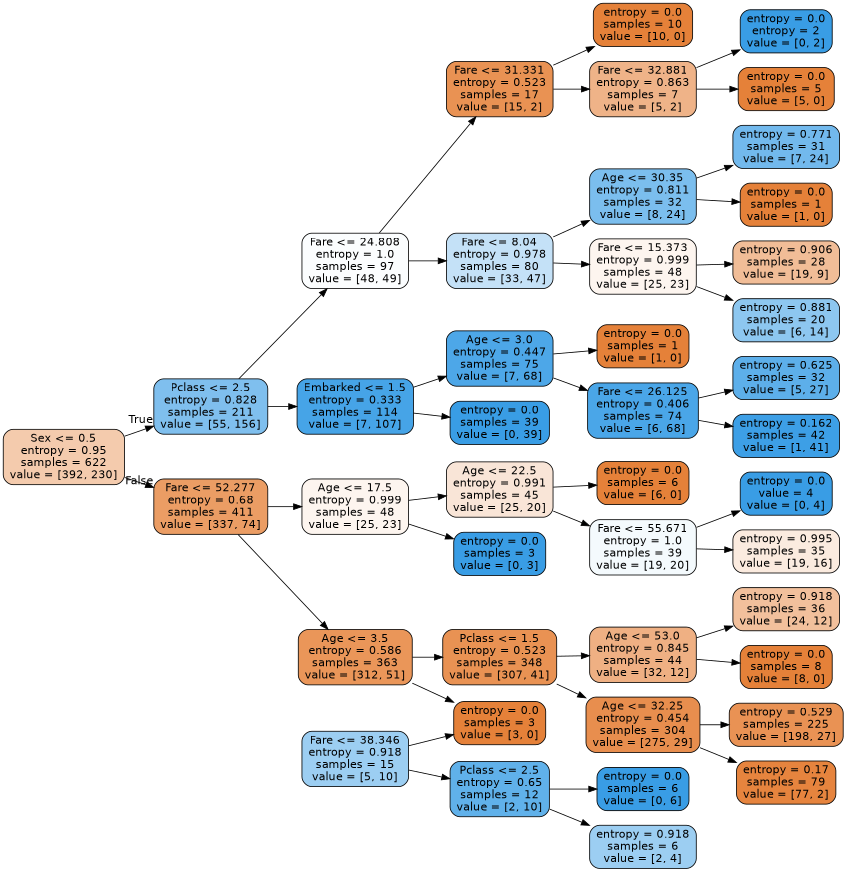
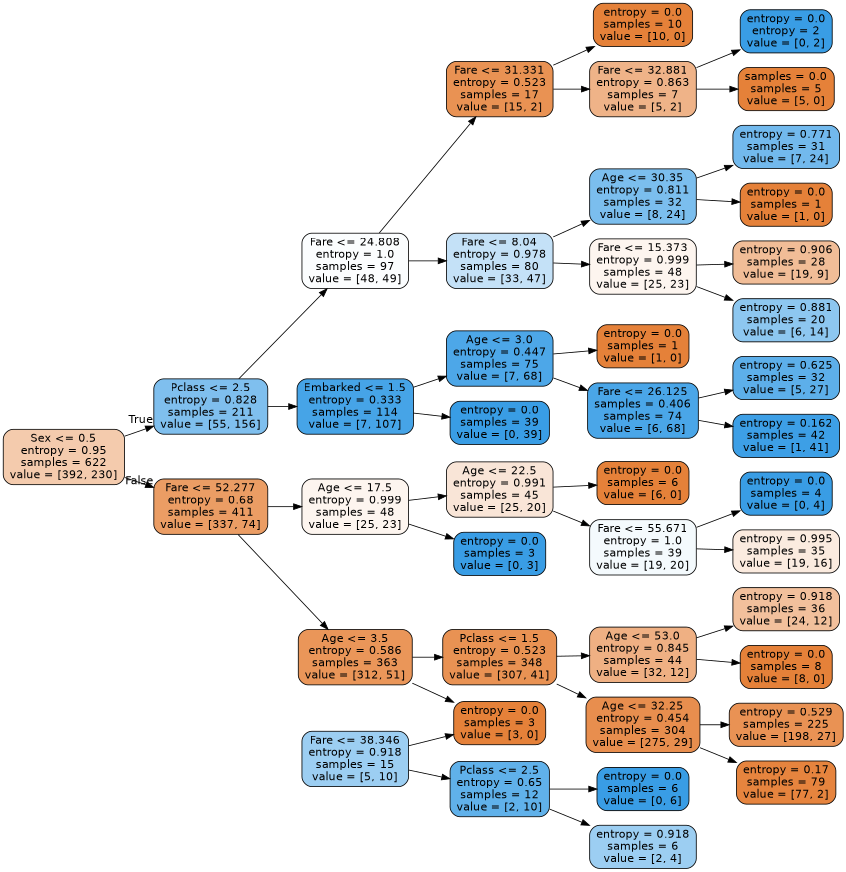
(786, 89) -> (786, 89)
(643, 411) -> (643, 411)
(786, 494) -> (786, 494)
